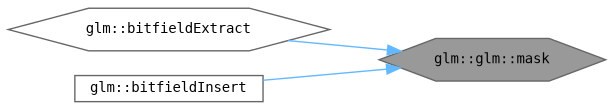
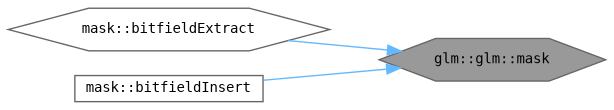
(169, 30) -> (169, 30)
(169, 89) -> (169, 89)
